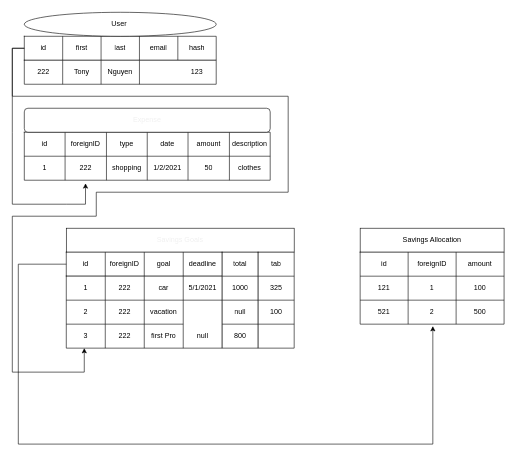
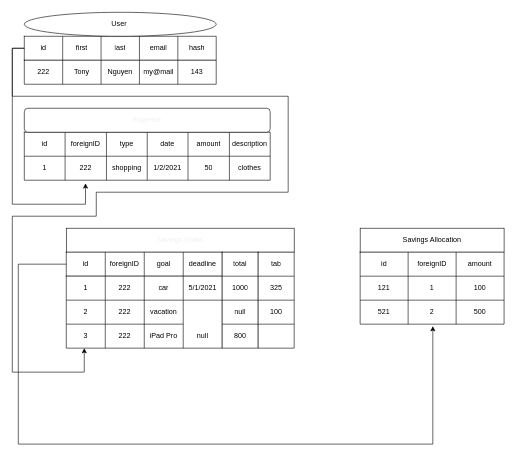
none -> (159, 72)
(197, 72) -> (197, 72)
(164, 336) -> (164, 336)
